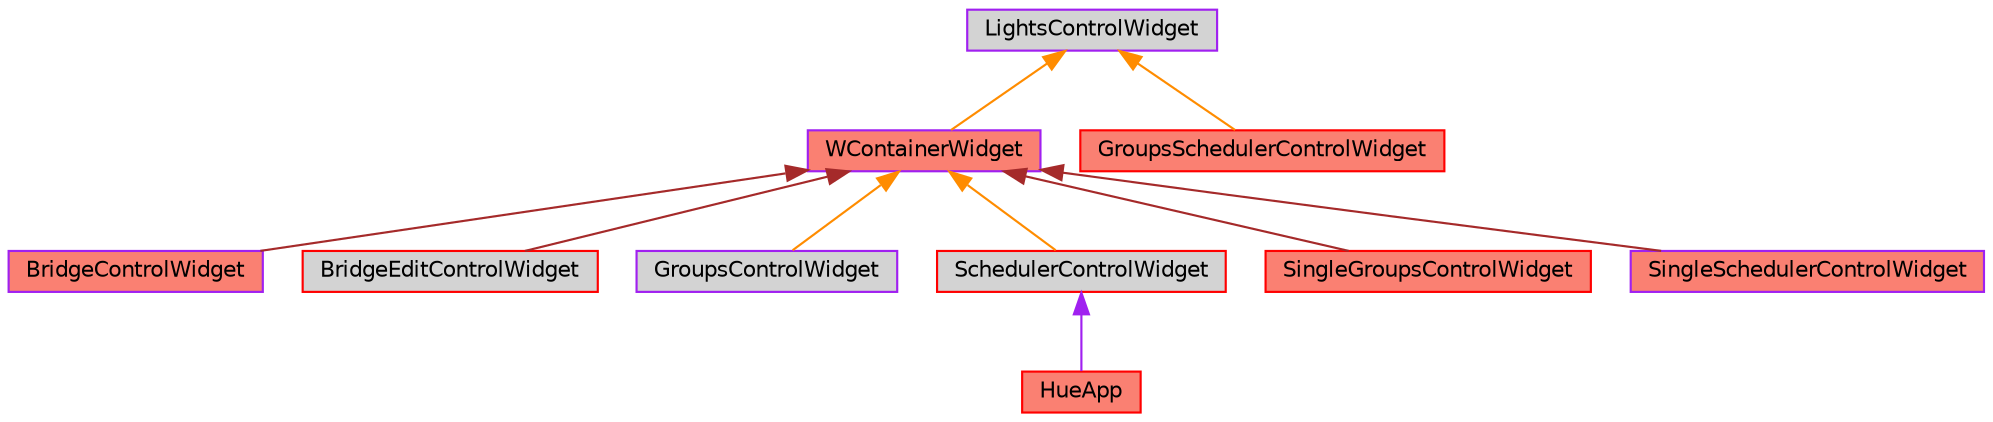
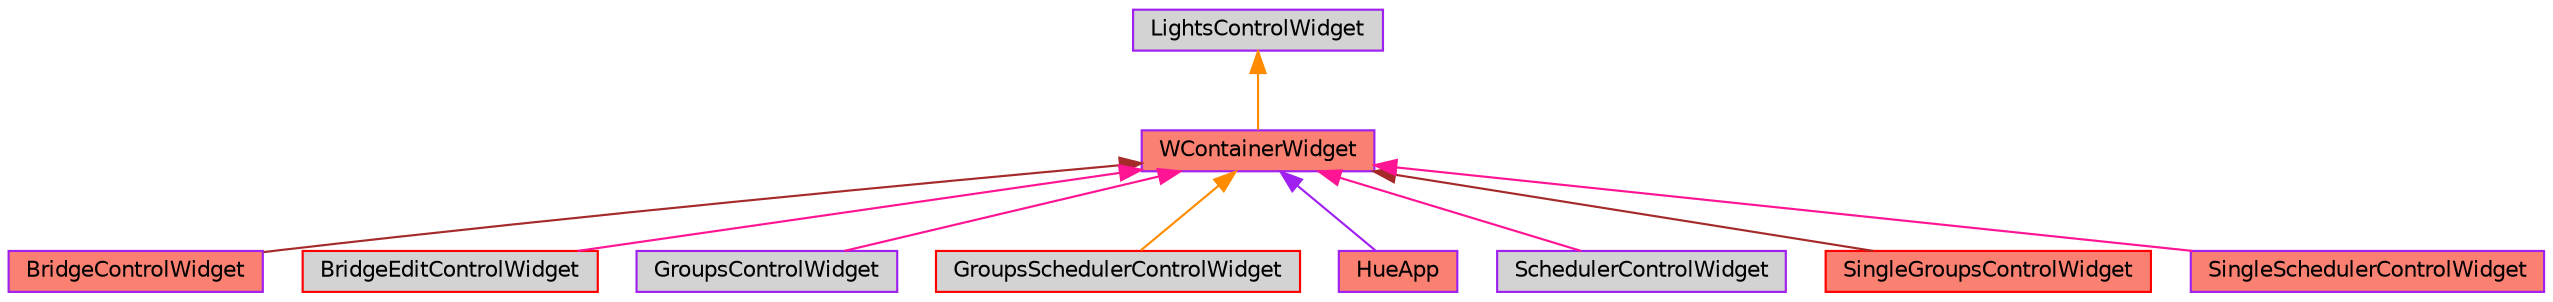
(1186, 97) -> (1180, 218)
(1262, 151) -> (1118, 271)
(1362, 212) -> (1795, 209)
(676, 214) -> (849, 212)
(837, 218) -> (1002, 214)
(1012, 218) -> (1461, 214)
(1081, 271) -> (1641, 271)
(1081, 343) -> (1336, 218)
(1081, 392) -> (1398, 271)
